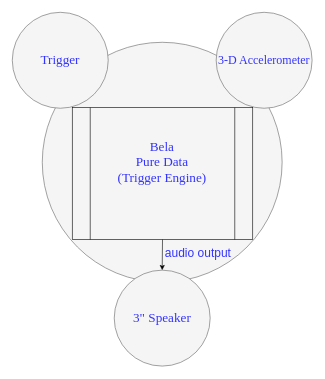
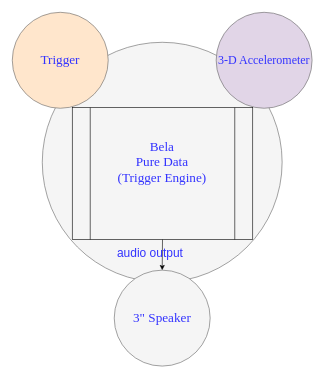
(60, 60) -> (60, 60)
(264, 60) -> (264, 60)
(198, 252) -> (150, 252)
